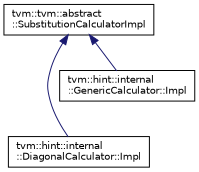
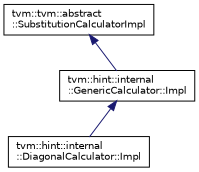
(48, 91) -> (100, 123)
